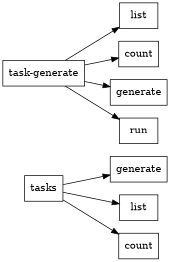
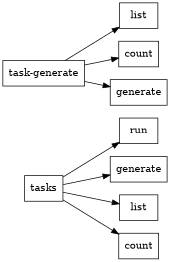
(89, 101) -> (88, 162)
